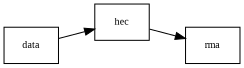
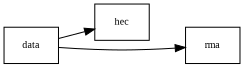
(163, 33) -> (117, 50)
